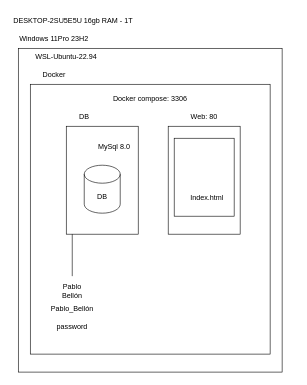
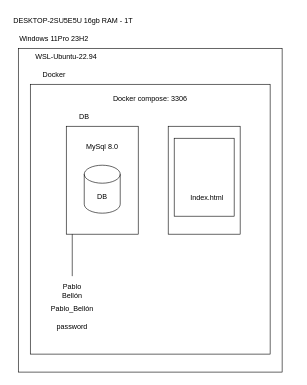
(204, 117) -> none
(114, 147) -> (102, 147)
